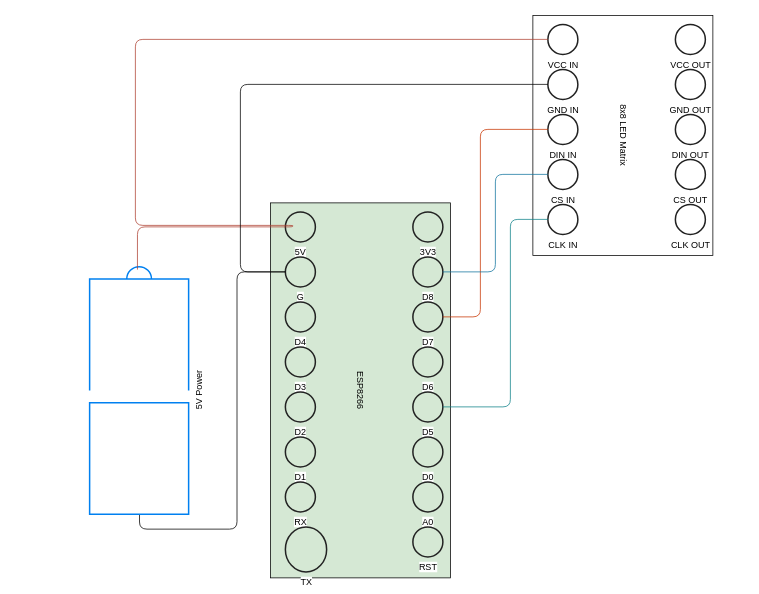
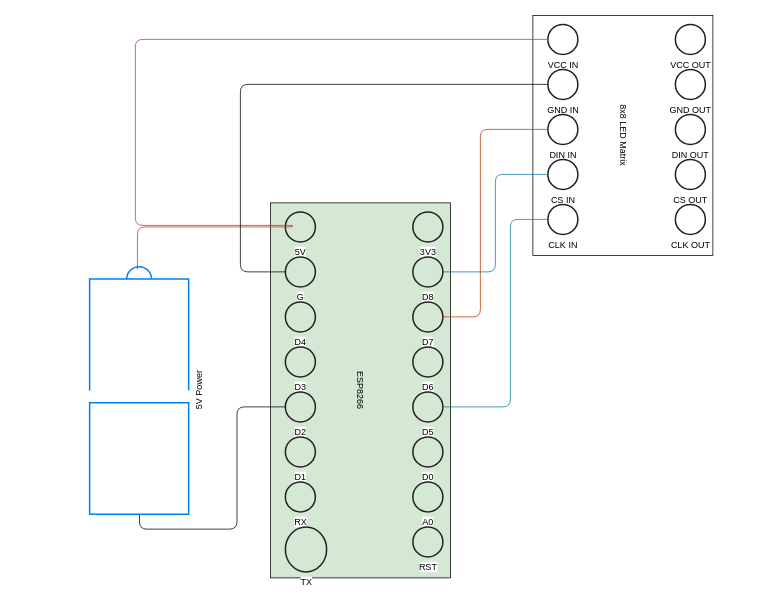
(237, 342) -> (261, 407)
